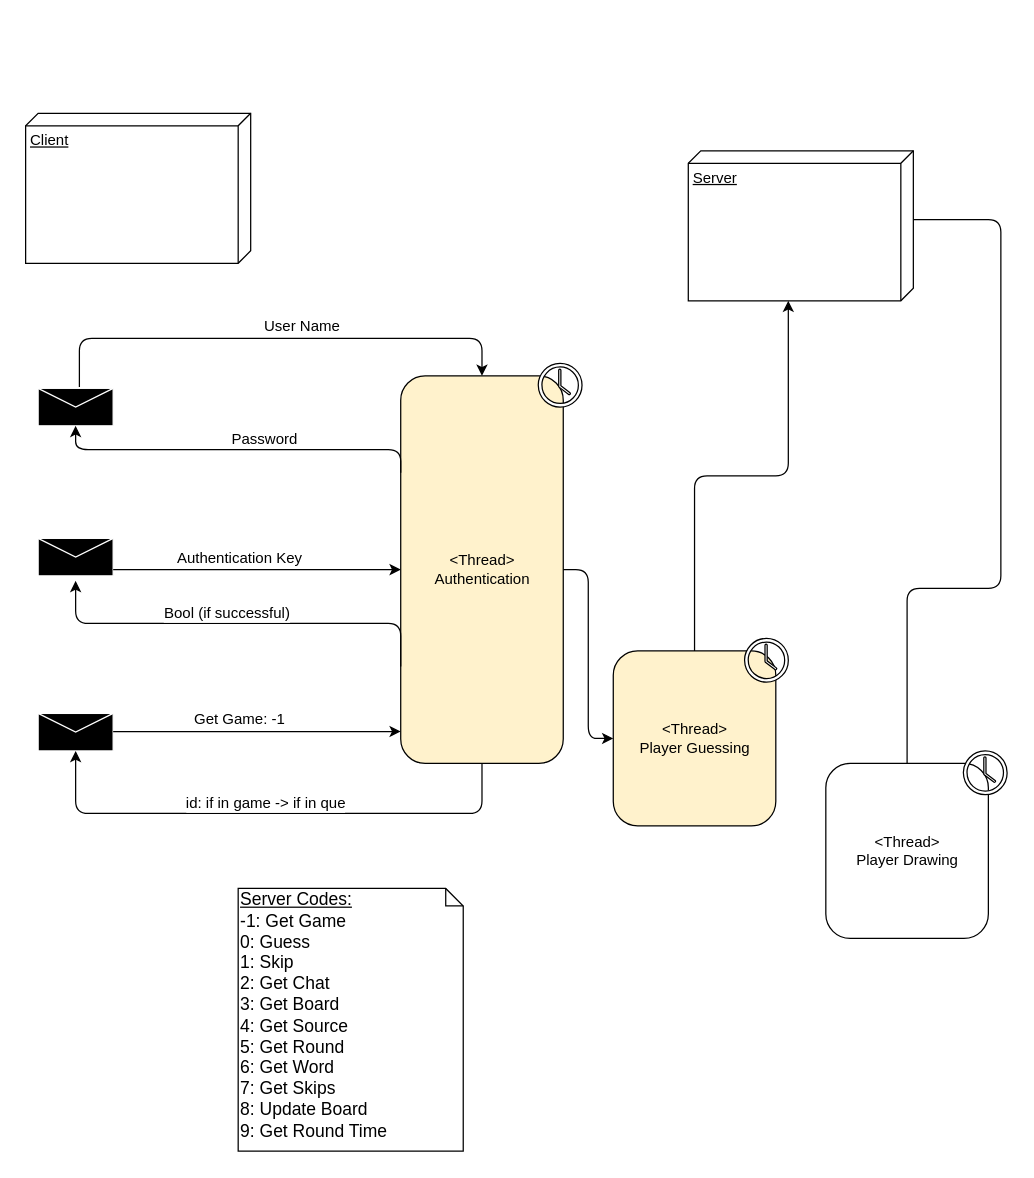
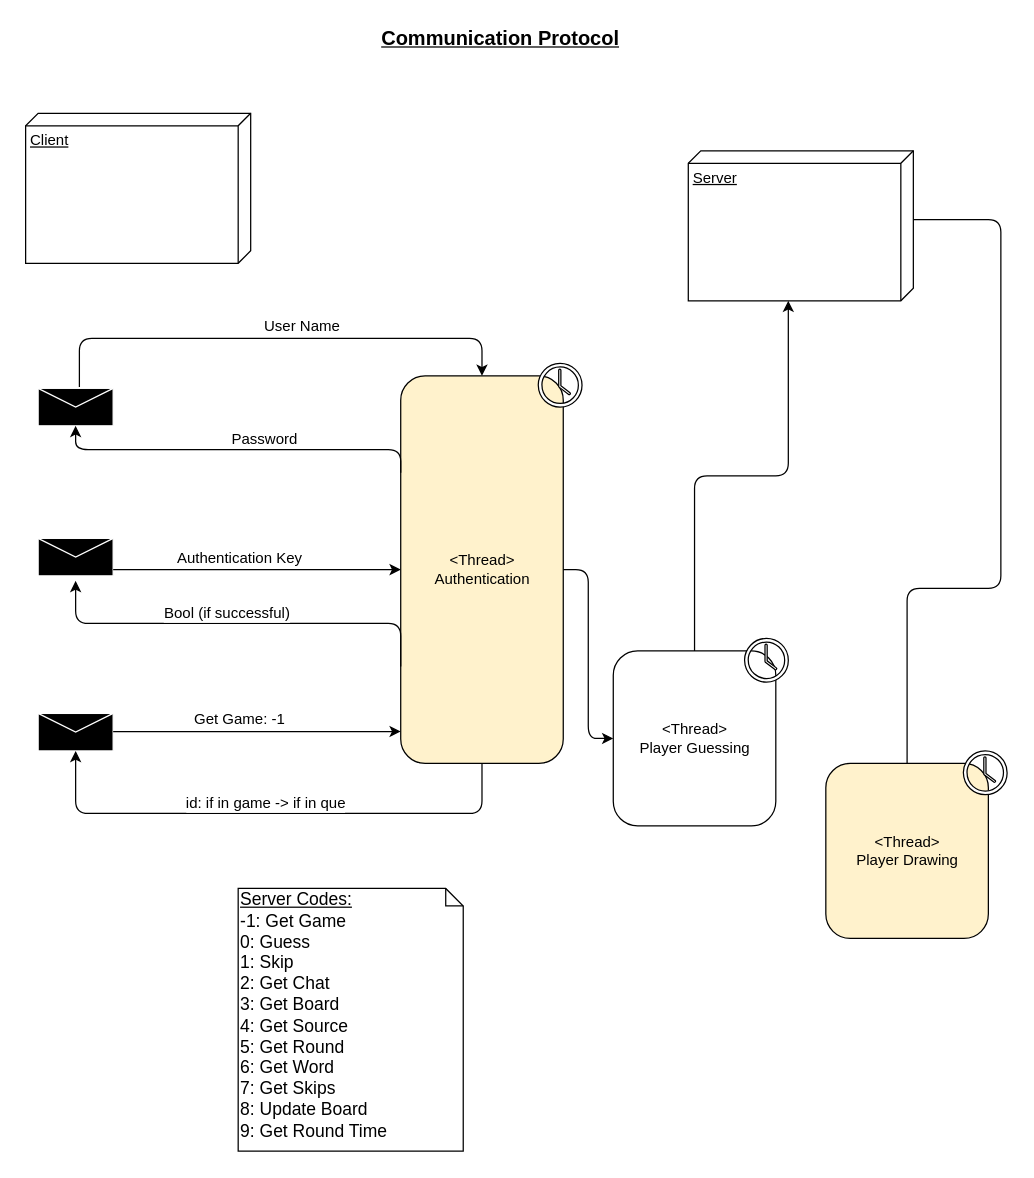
none -> (501, 38)
(694, 738) -> (694, 738)
(907, 851) -> (907, 851)
